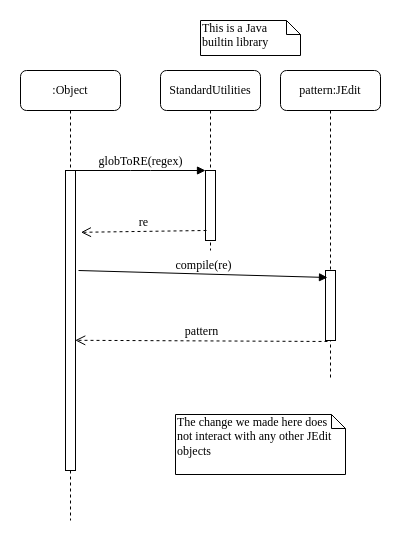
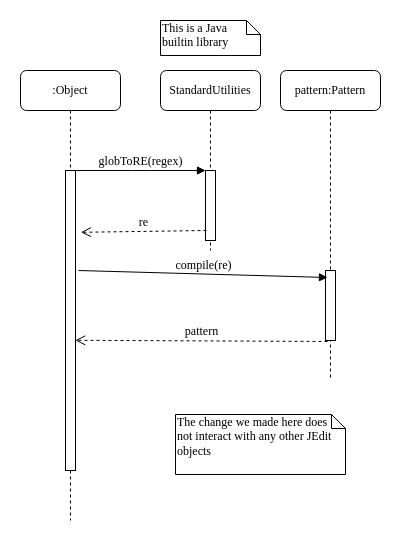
(251, 38) -> (211, 38)
(331, 91) -> (331, 91)
